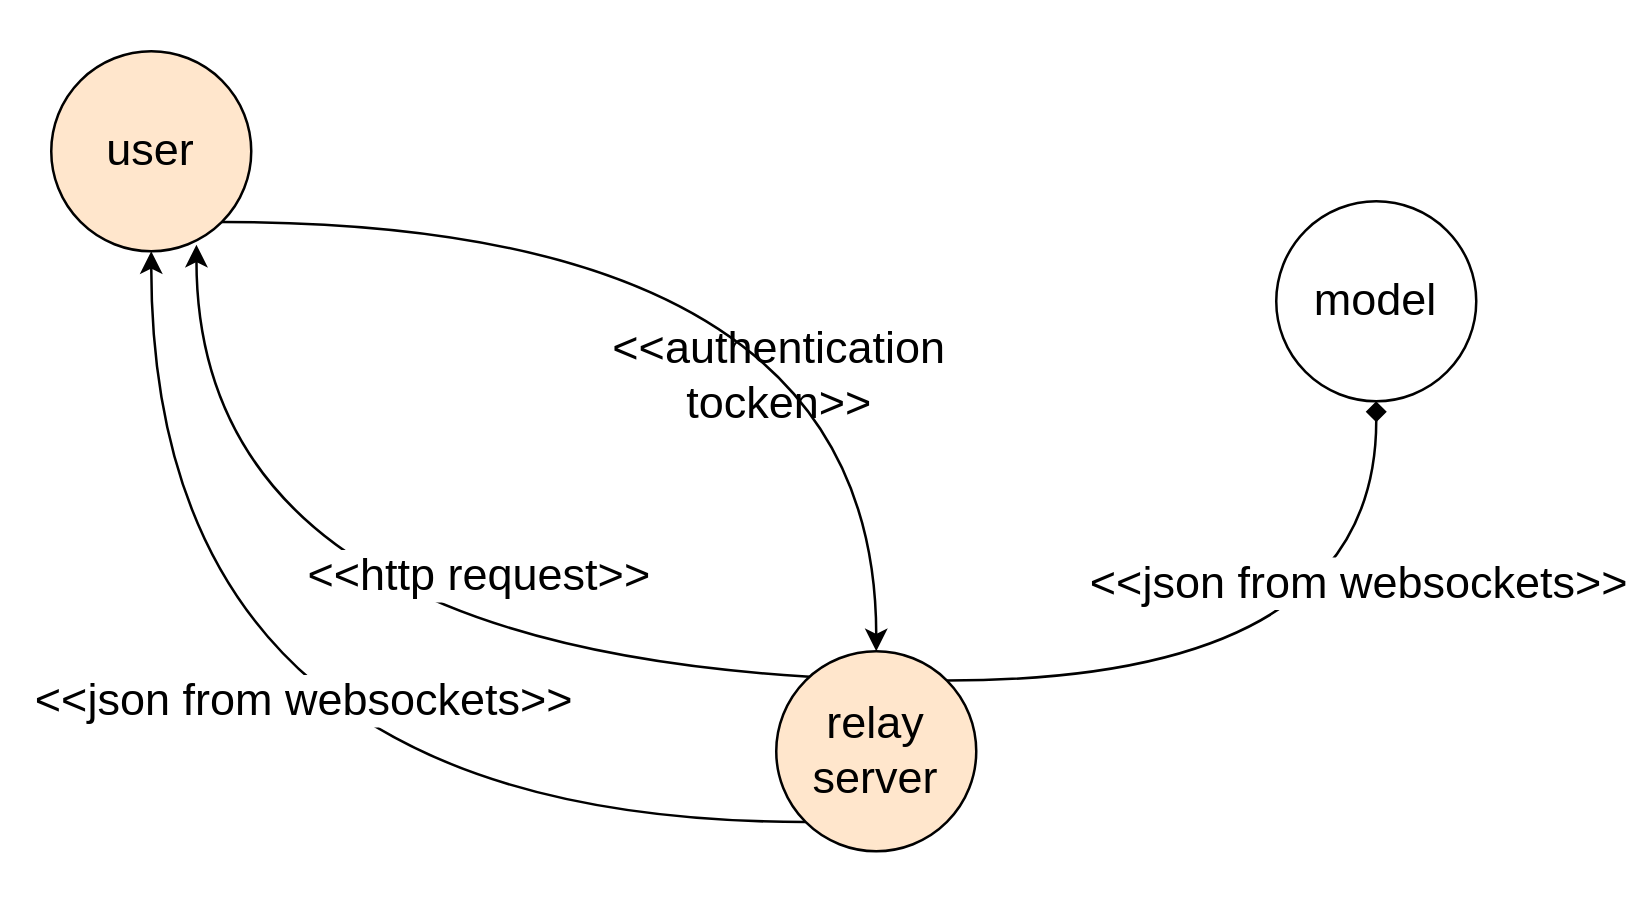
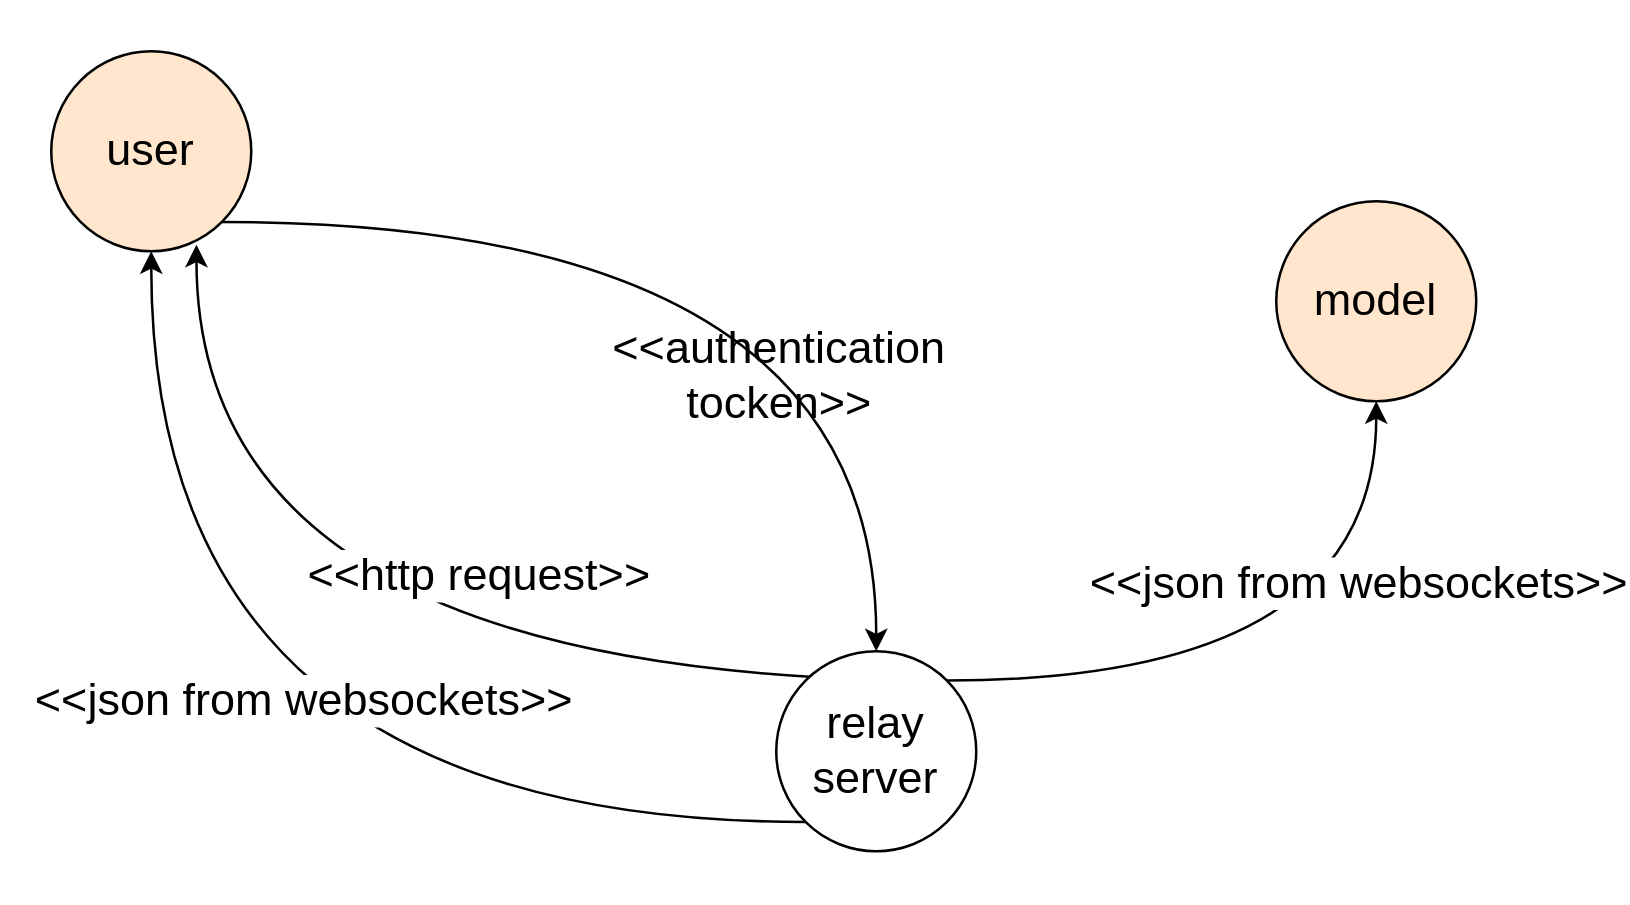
(1376, 301) -> (1376, 301)
(1376, 422) -> (1376, 420)
(876, 751) -> (876, 751)
